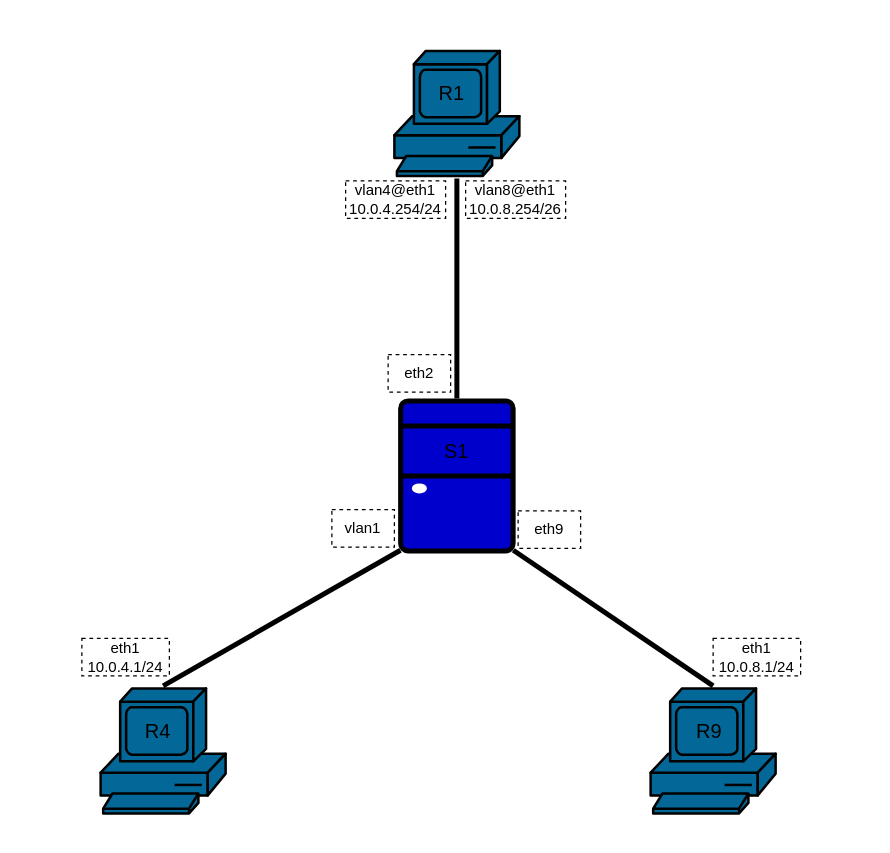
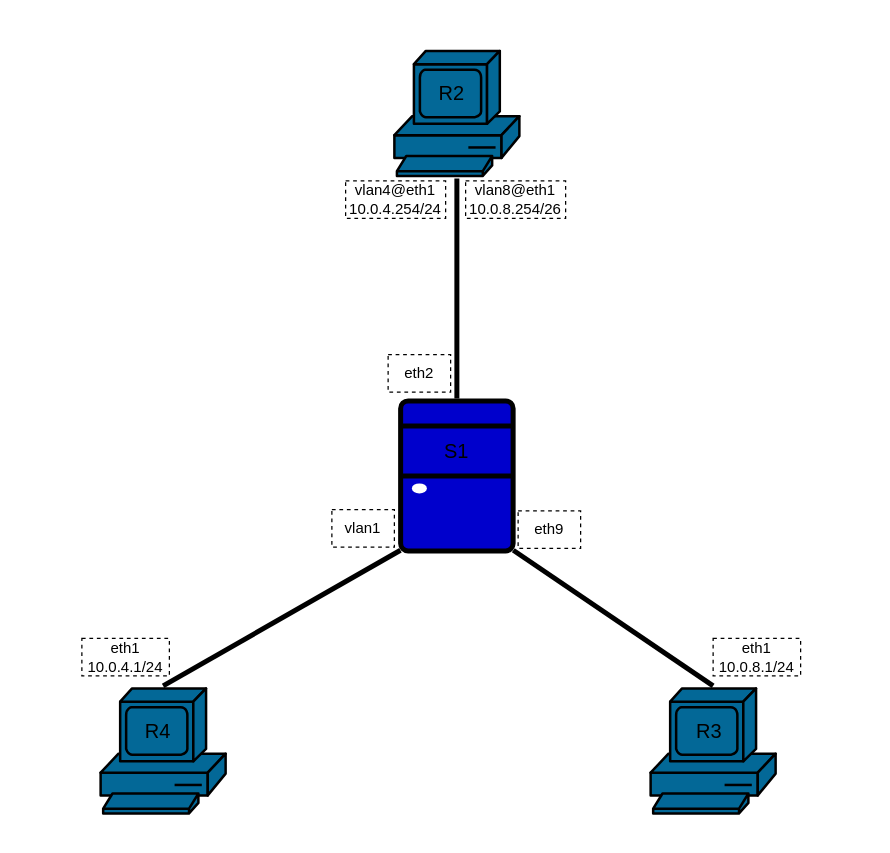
(452, 93) -> (452, 93)
(709, 731) -> (709, 731)
